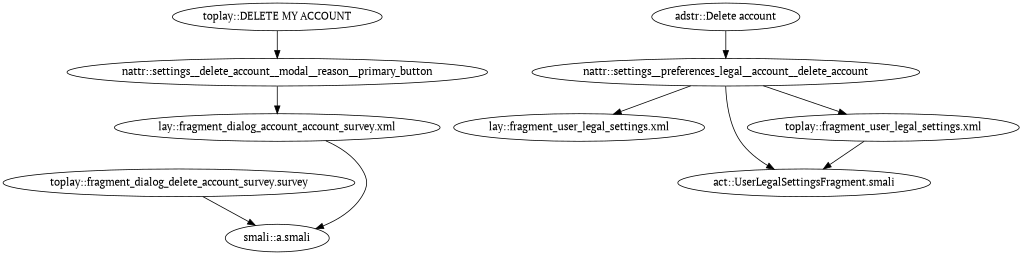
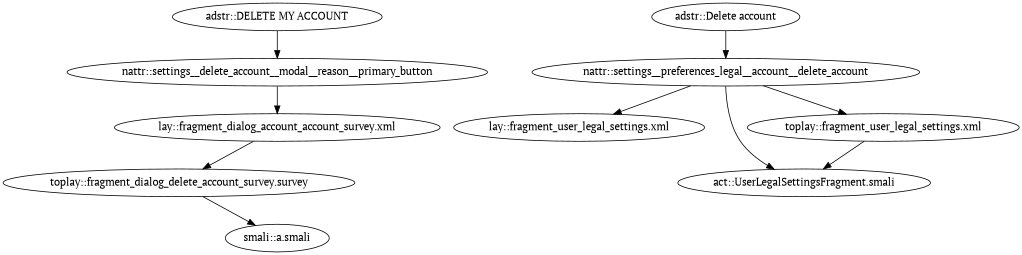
(277, 17) -> (277, 17)
(367, 184) -> (232, 153)
